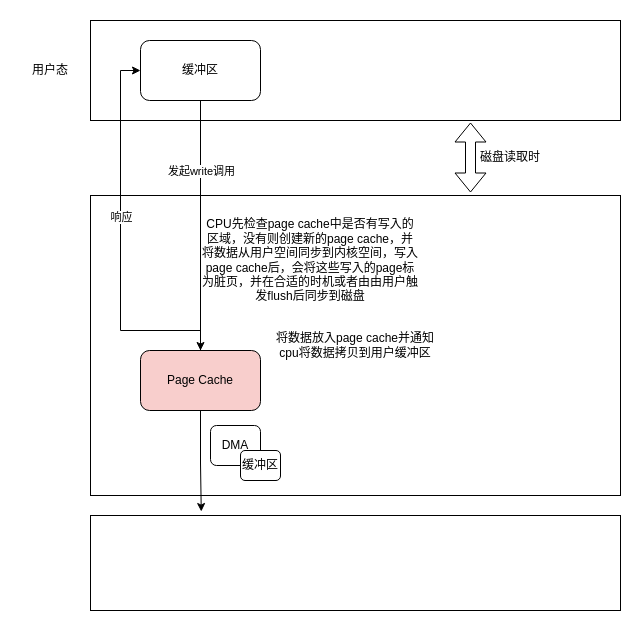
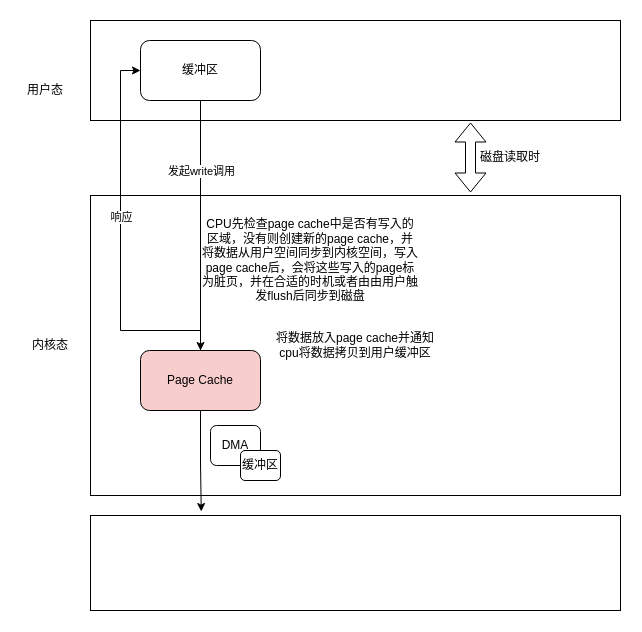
(51, 71) -> (46, 91)
none -> (51, 346)
